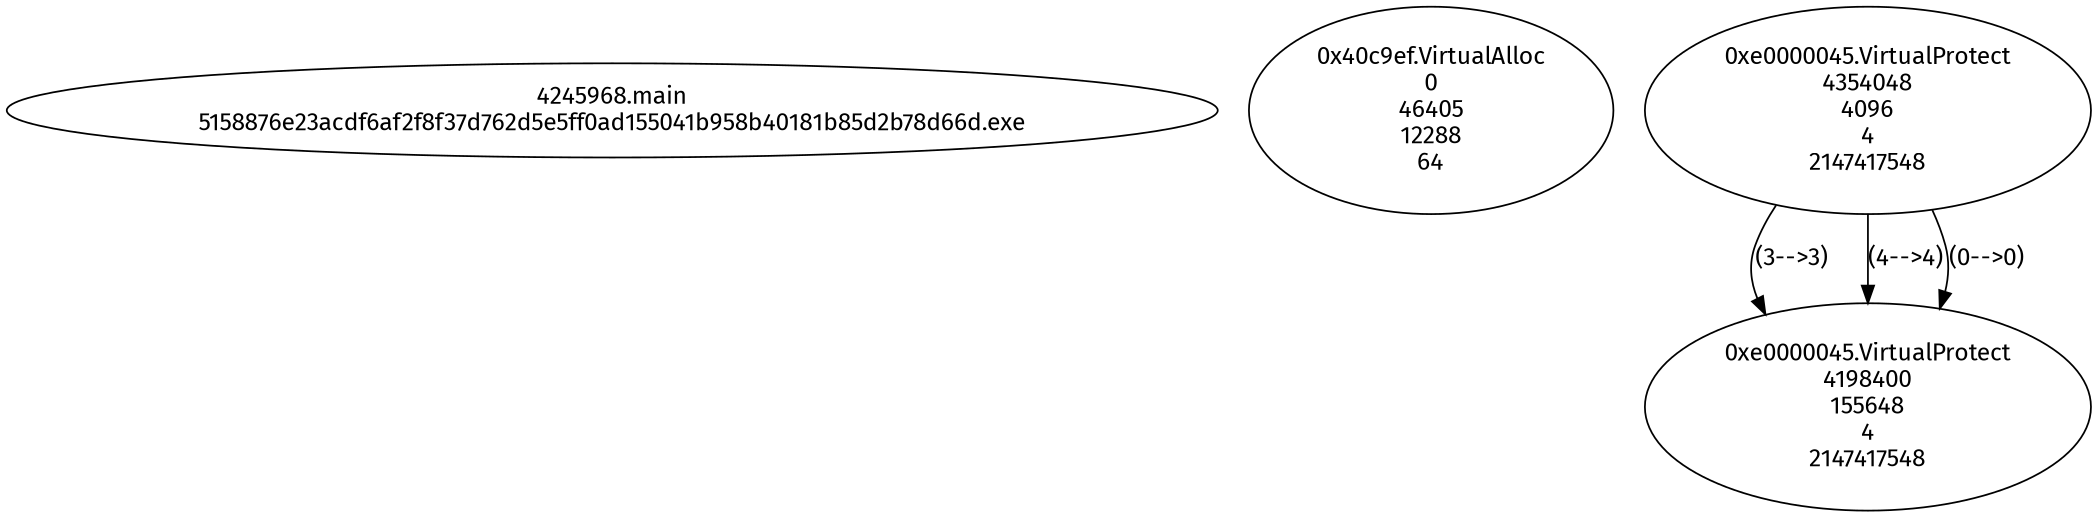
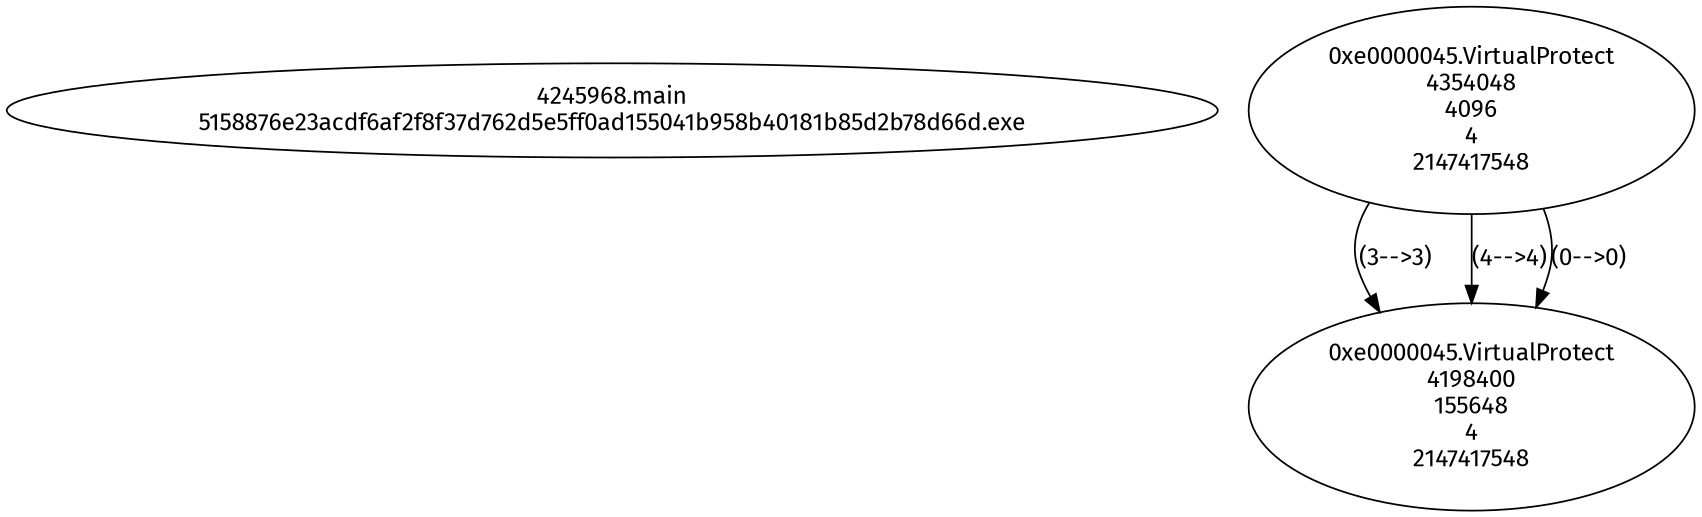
(1431, 110) -> none
